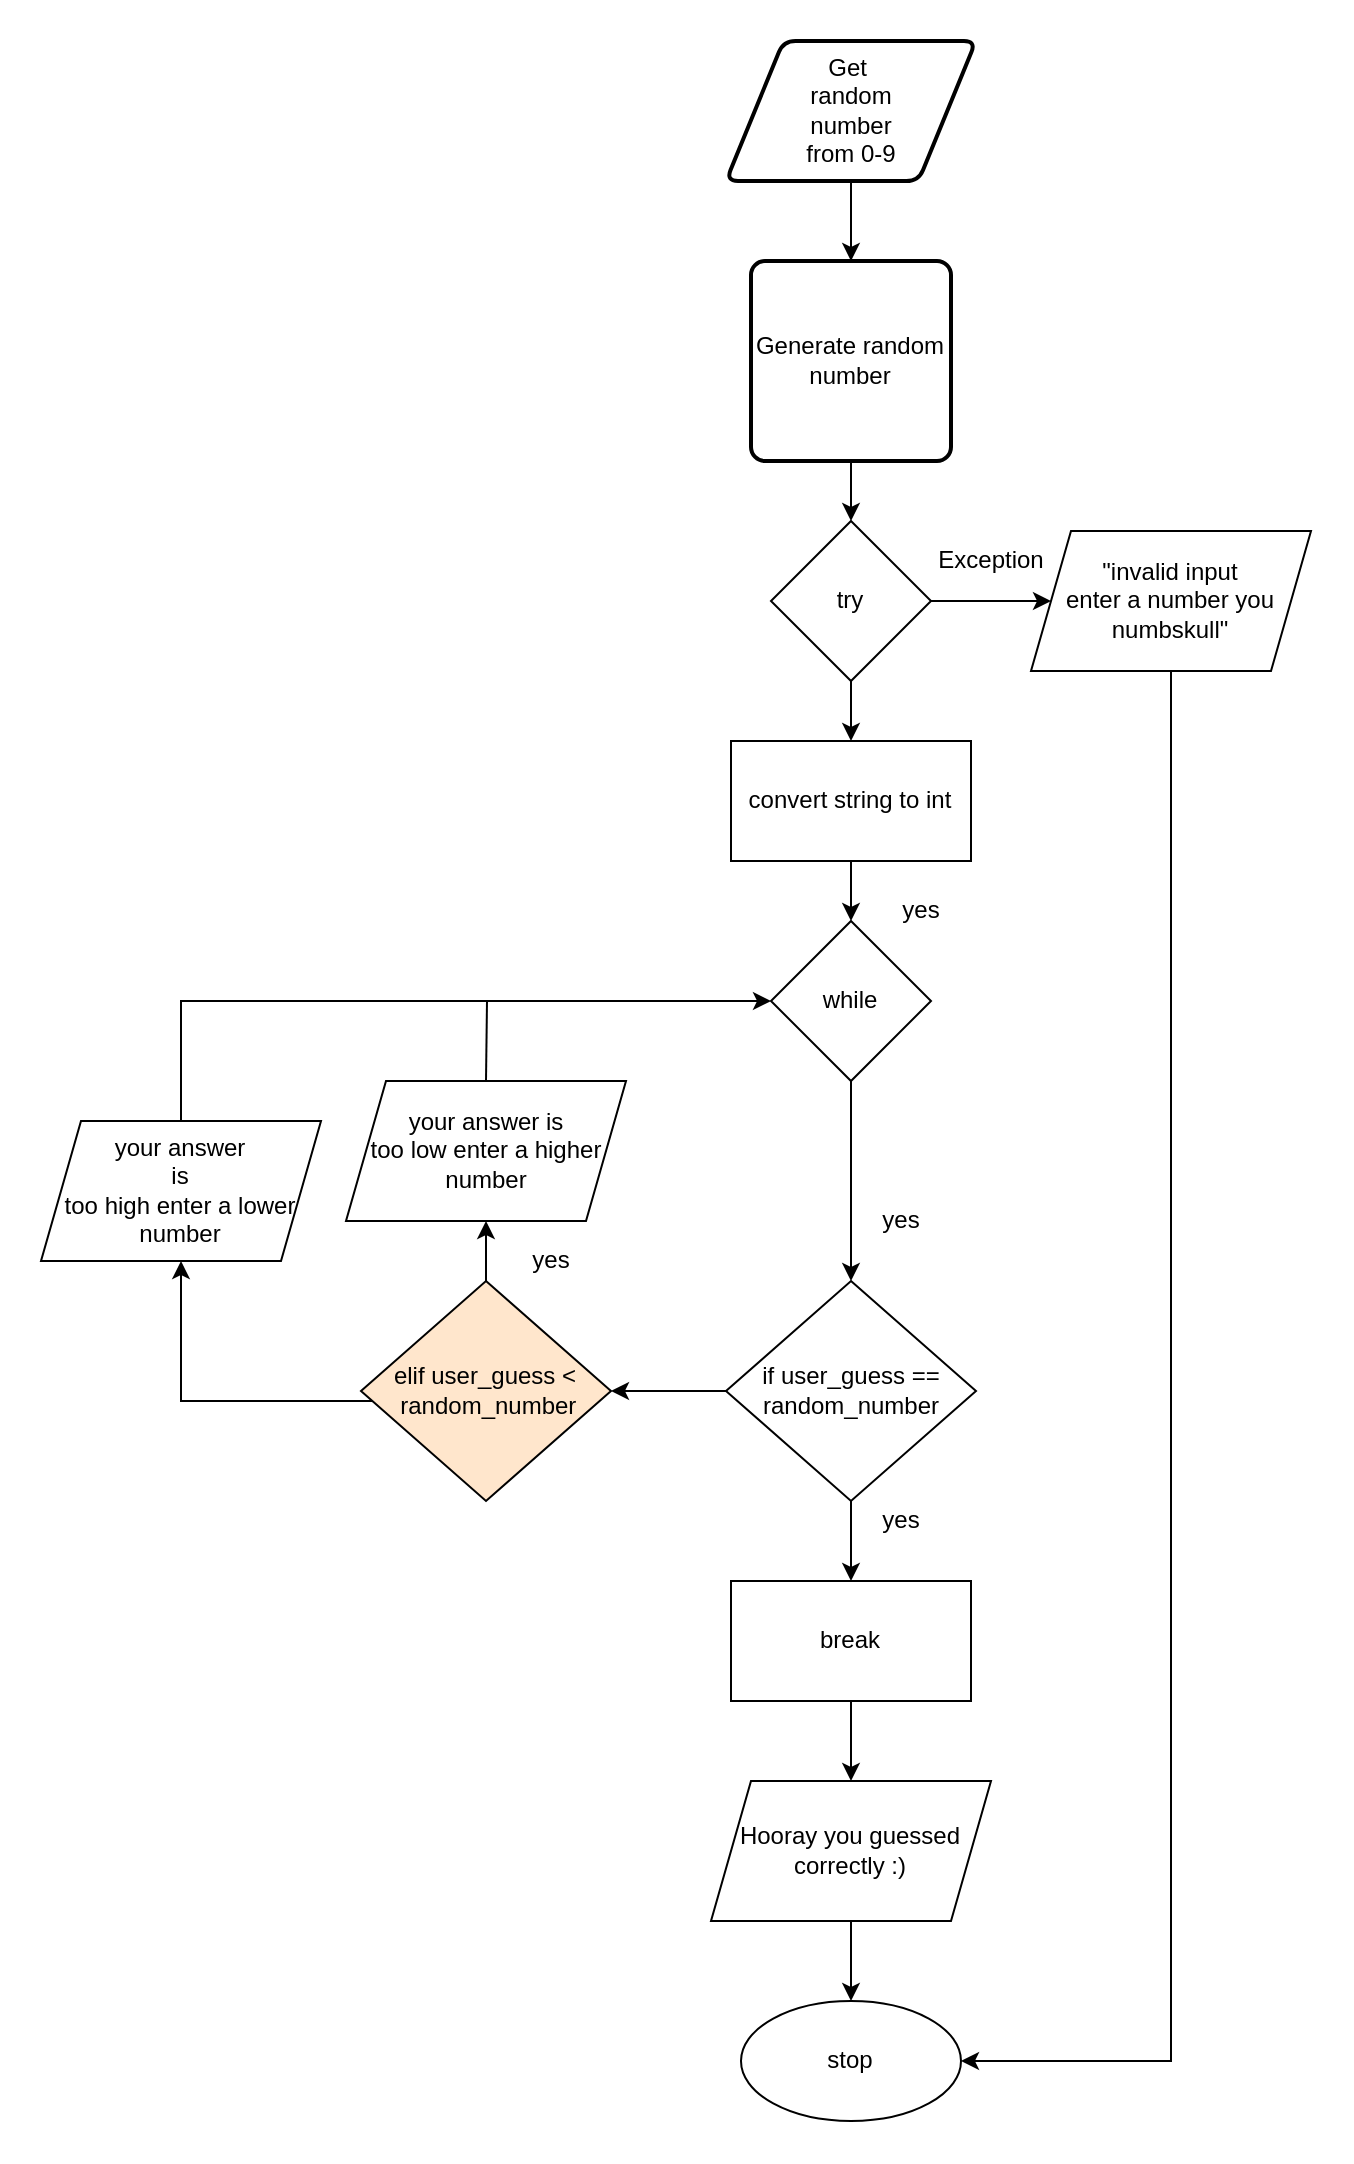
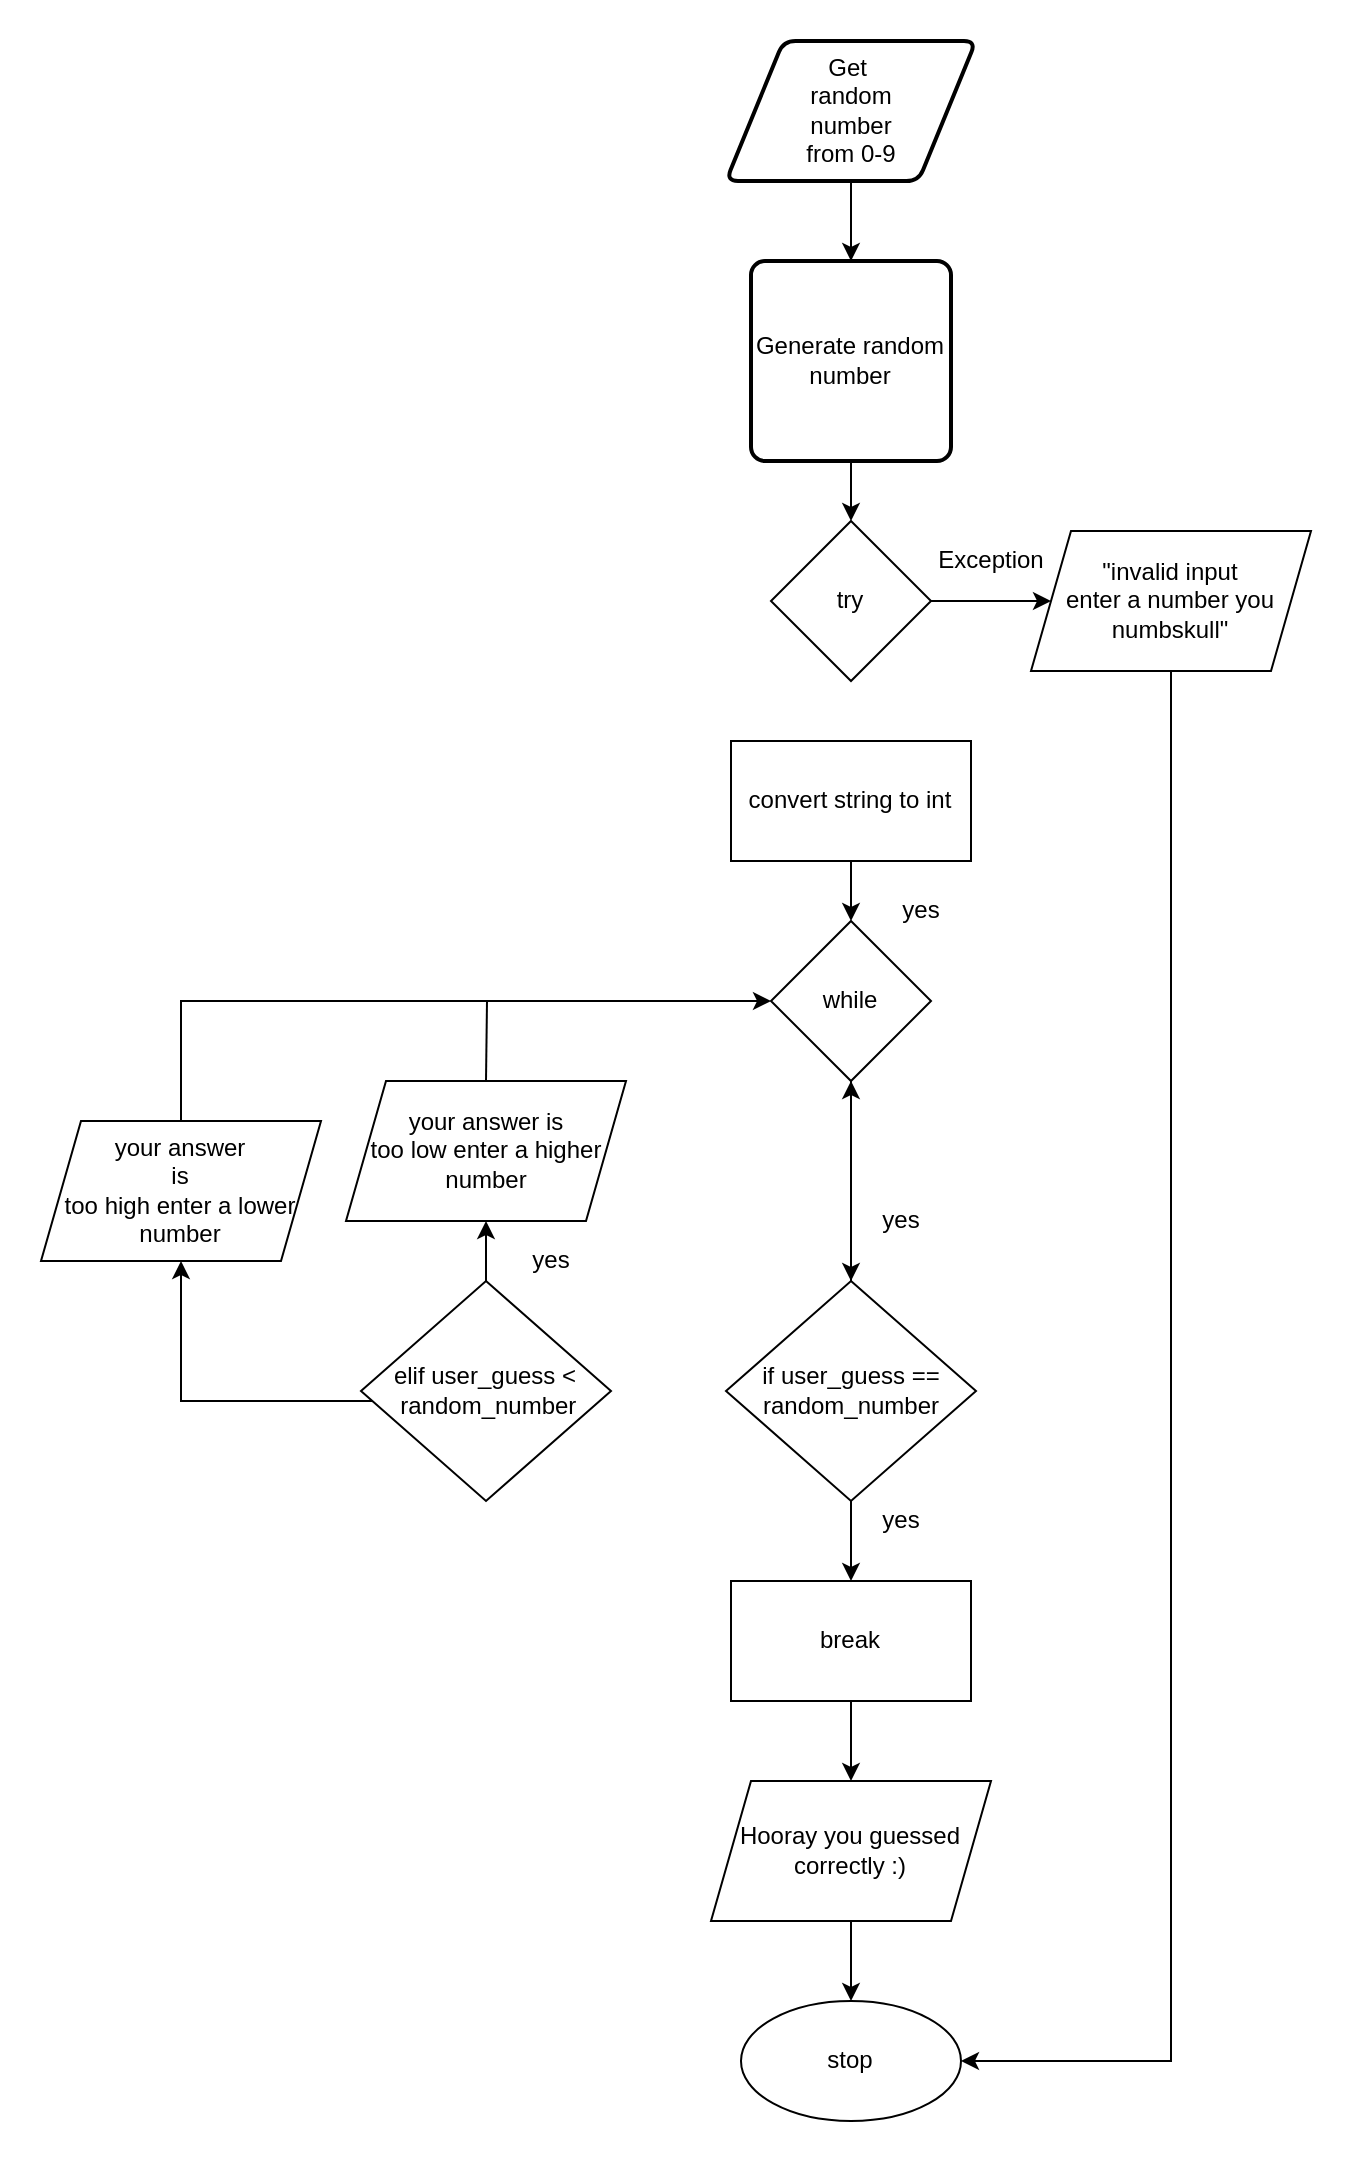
(851, 704) -> none
(486, 1391) -> (486, 1391)
(675, 1391) -> (851, 1279)
